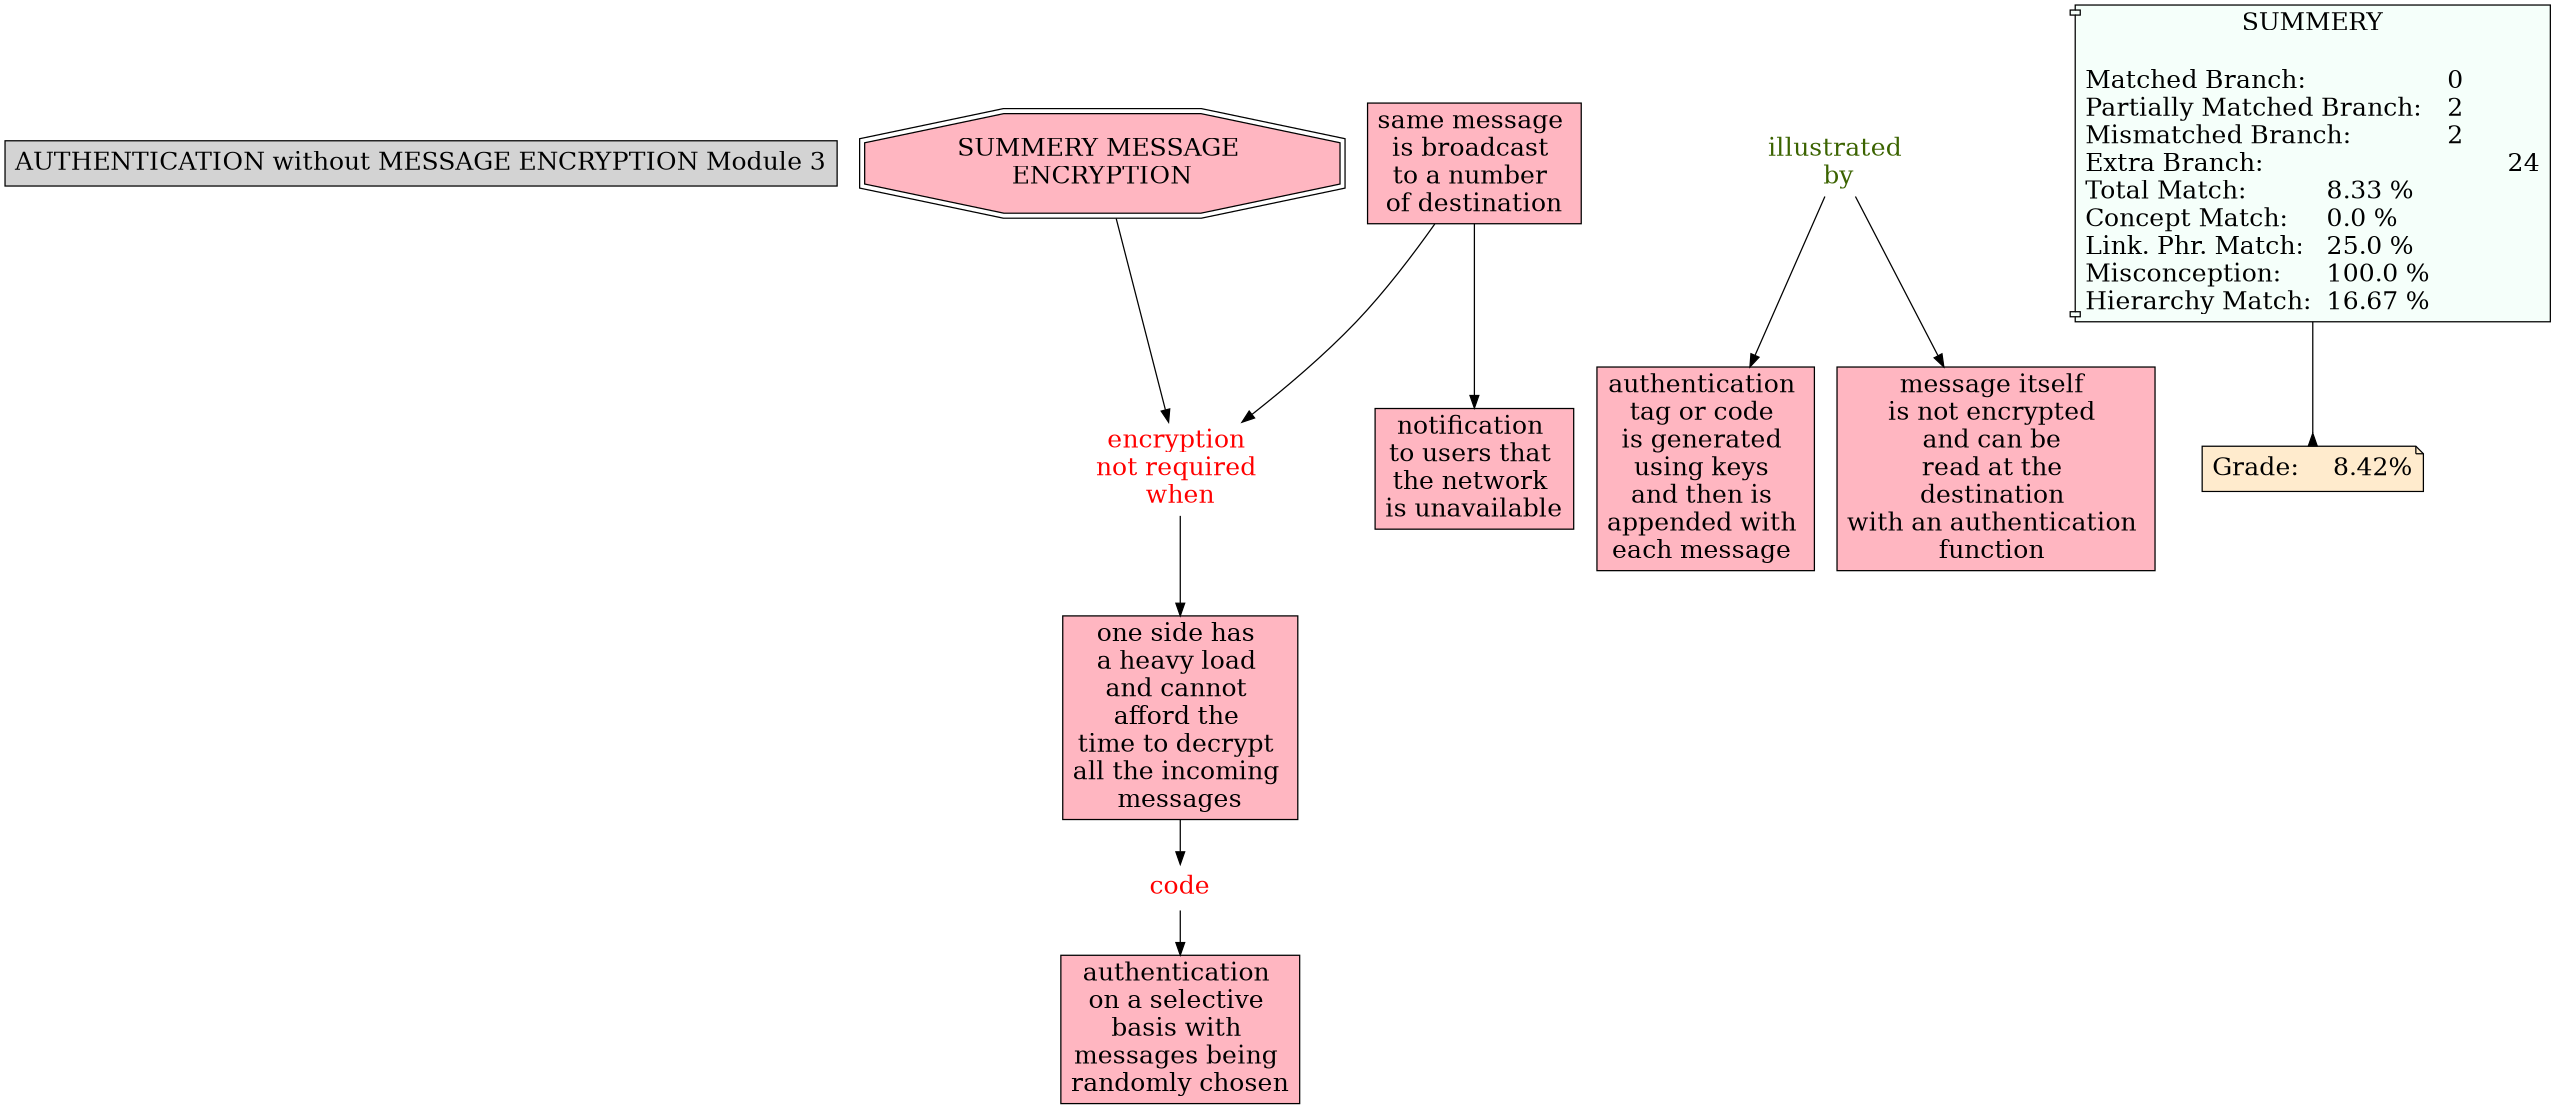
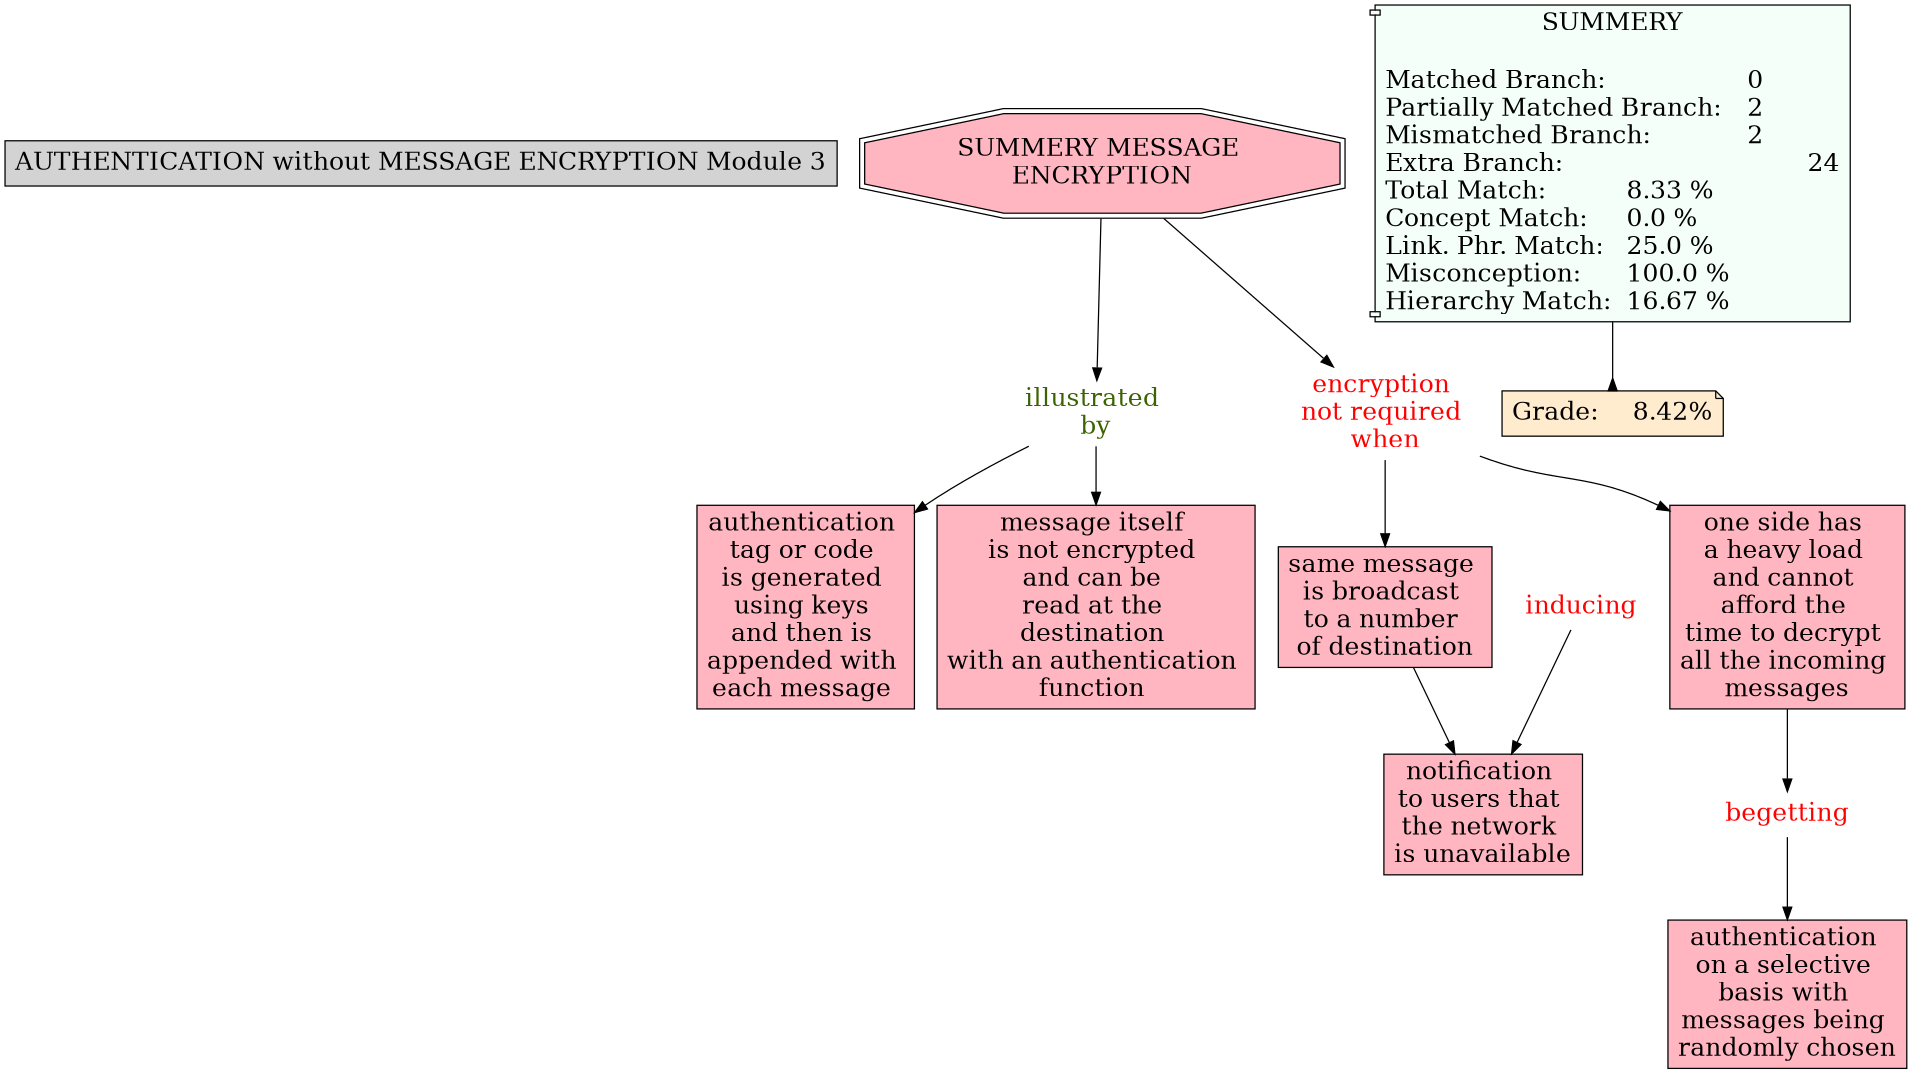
none -> (1099, 293)
(1351, 327) -> (1385, 497)
none -> (1581, 607)
(1180, 887) -> (1787, 814)
